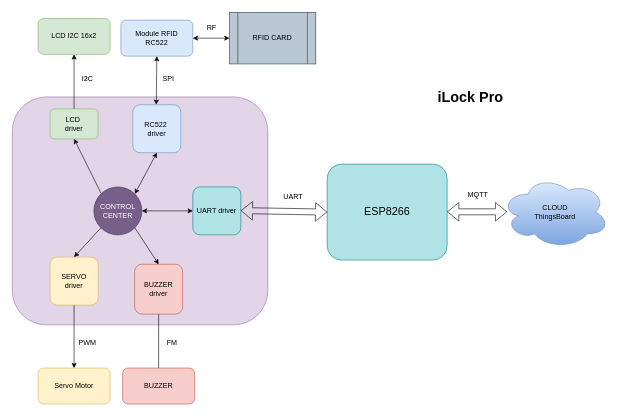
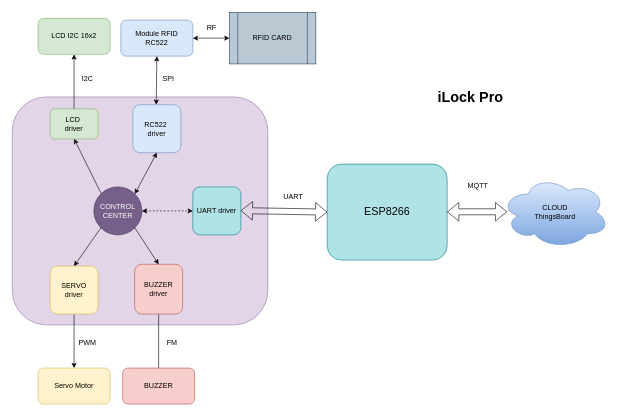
(478, 195) -> (478, 186)
(167, 211) -> (167, 211)
(74, 281) -> (74, 290)
